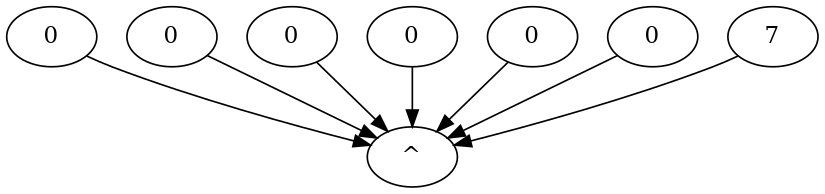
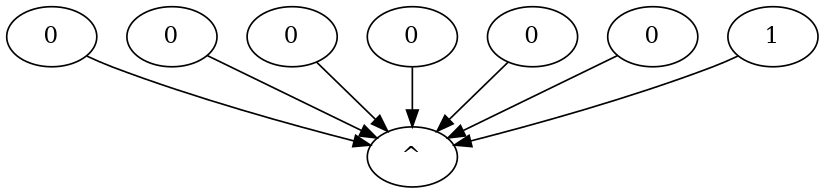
(773, 37) -> (773, 37)
